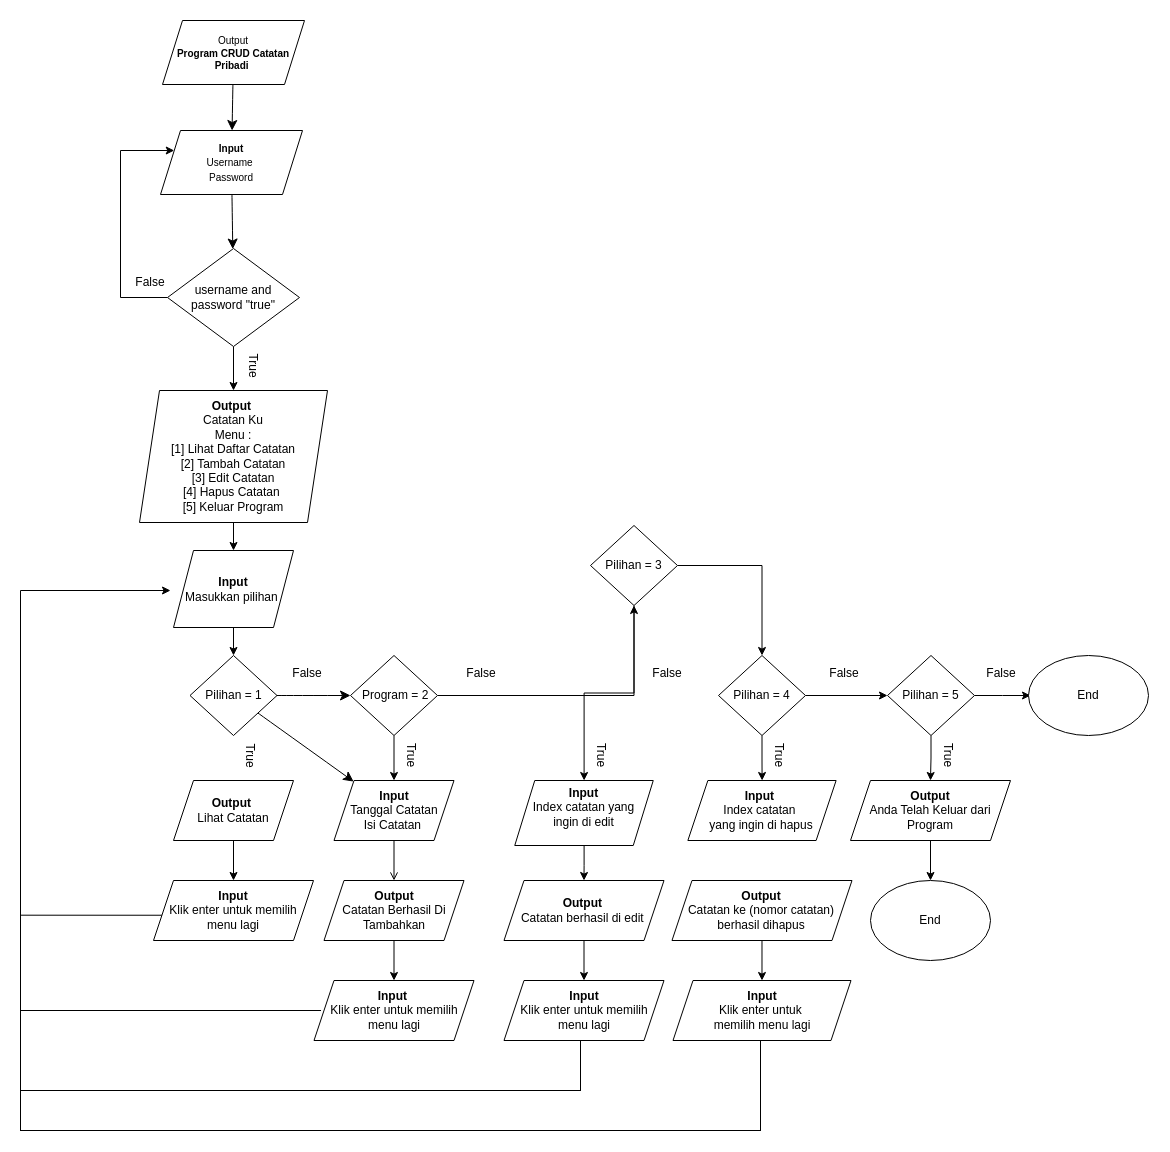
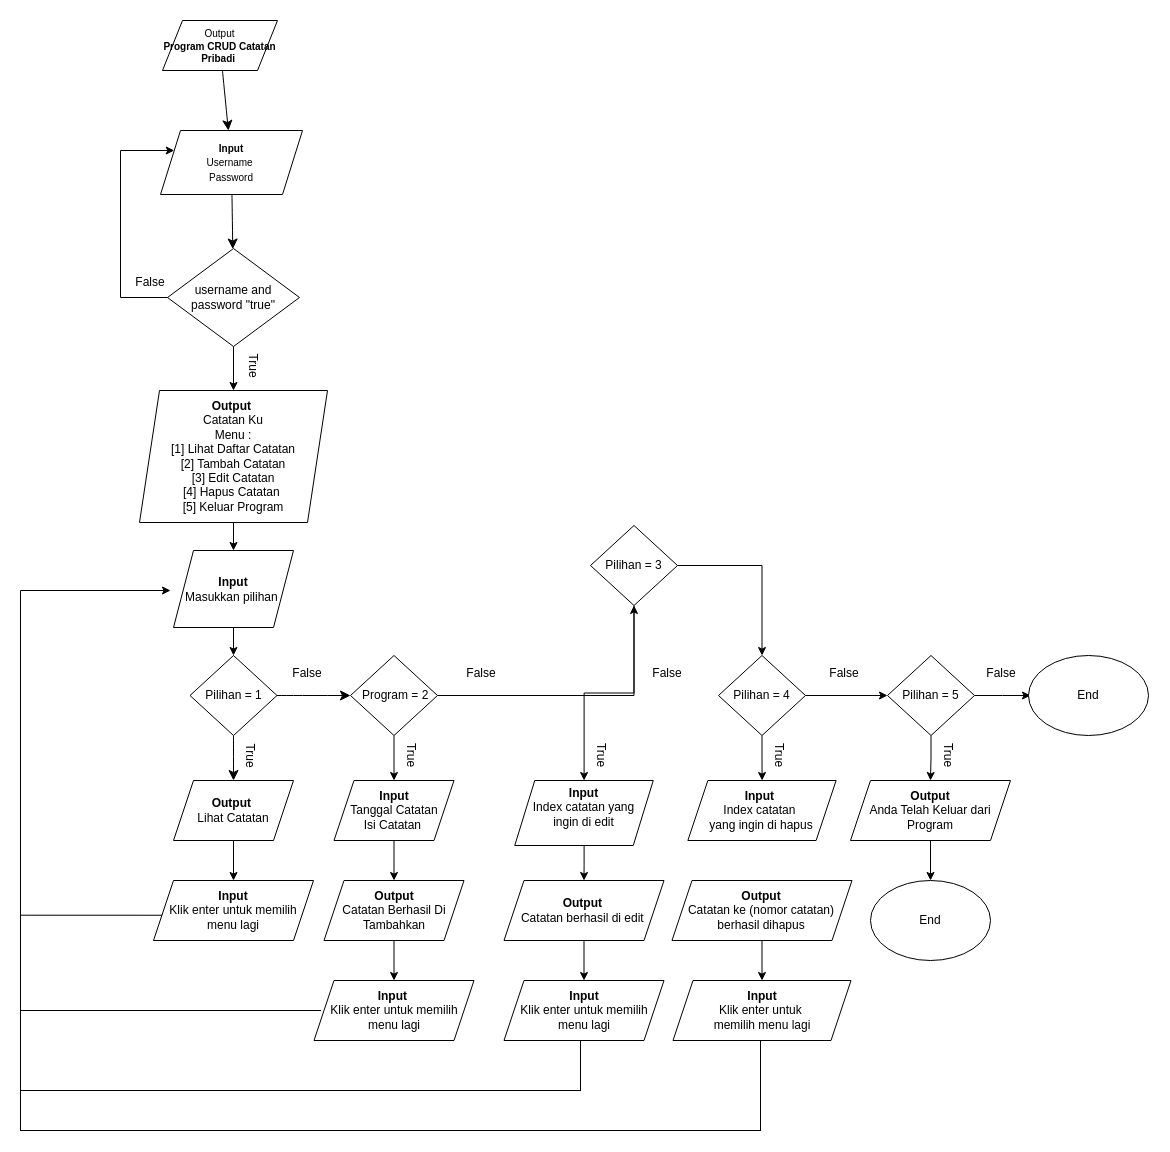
(234, 53) -> (220, 46)
(303, 745) -> (234, 755)
(394, 873) -> (394, 872)
